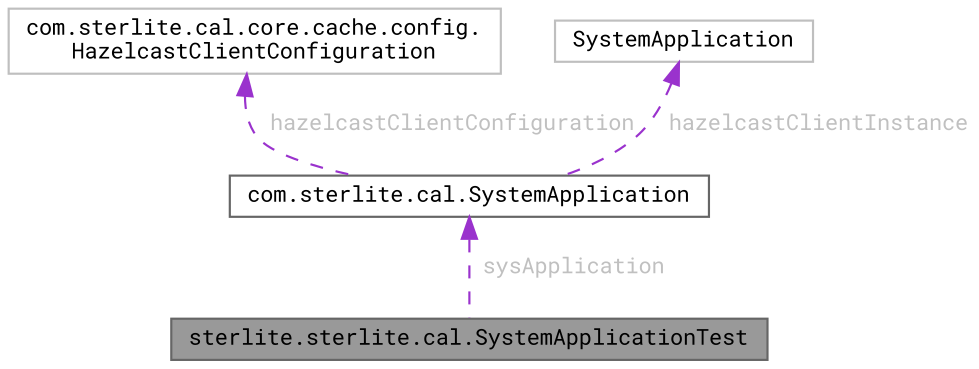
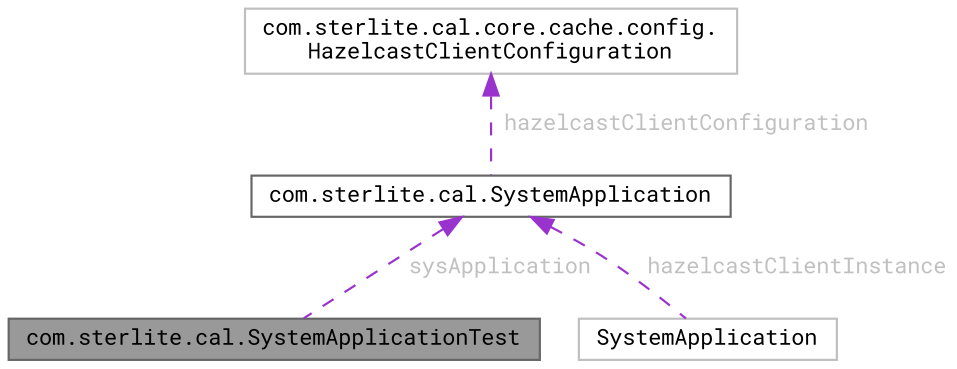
(629, 142) -> (621, 269)
(469, 339) -> (274, 339)
